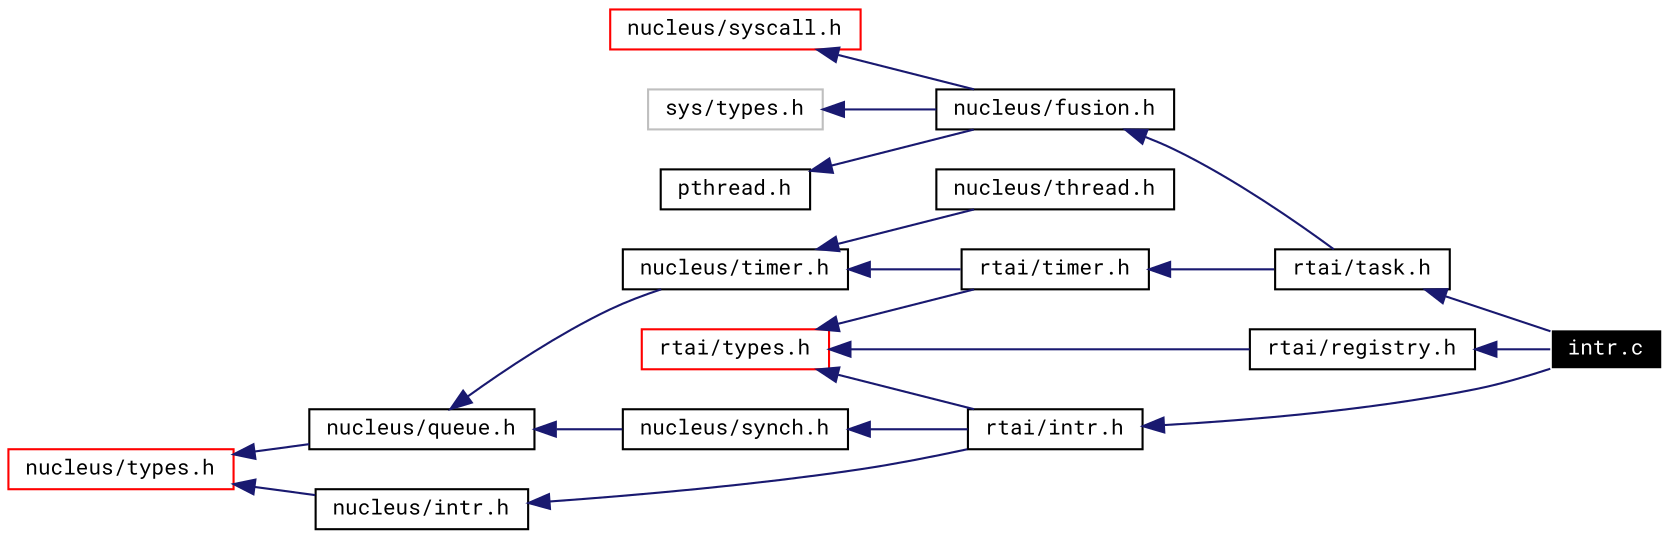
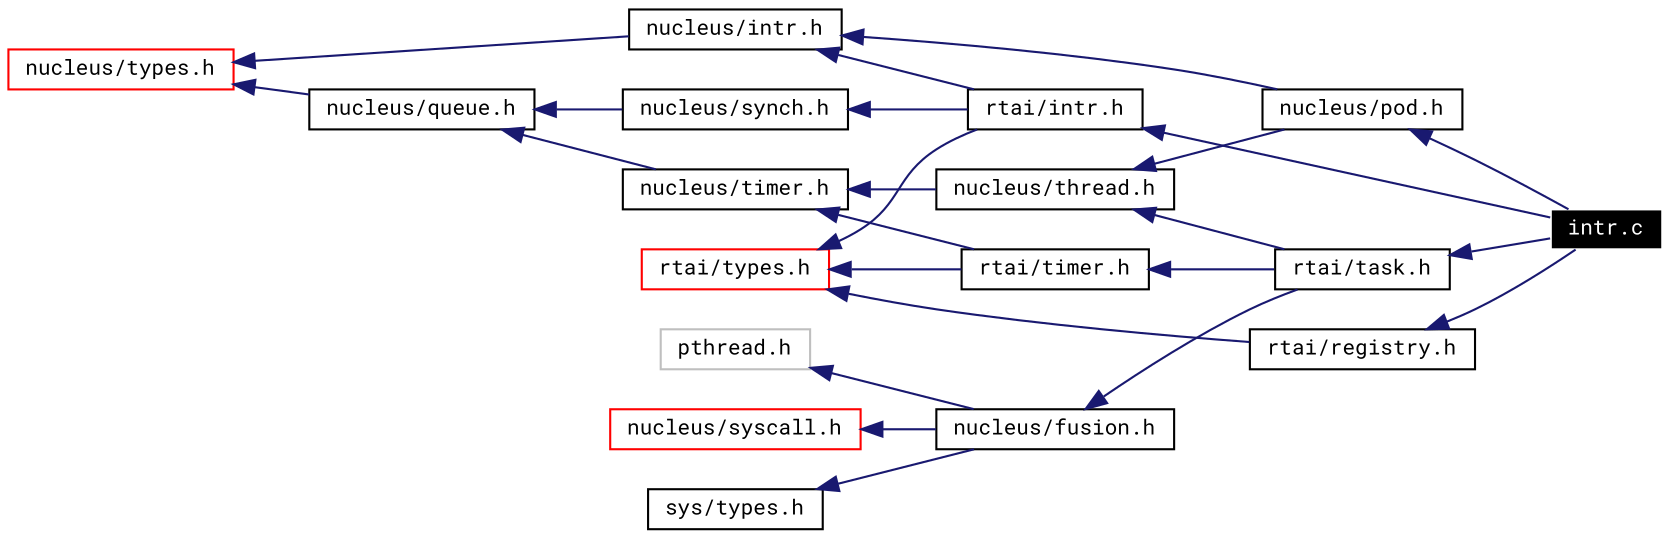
(735, 109) -> (735, 509)
none -> (1362, 109)
(735, 189) -> (735, 349)
none -> (1219, 232)
